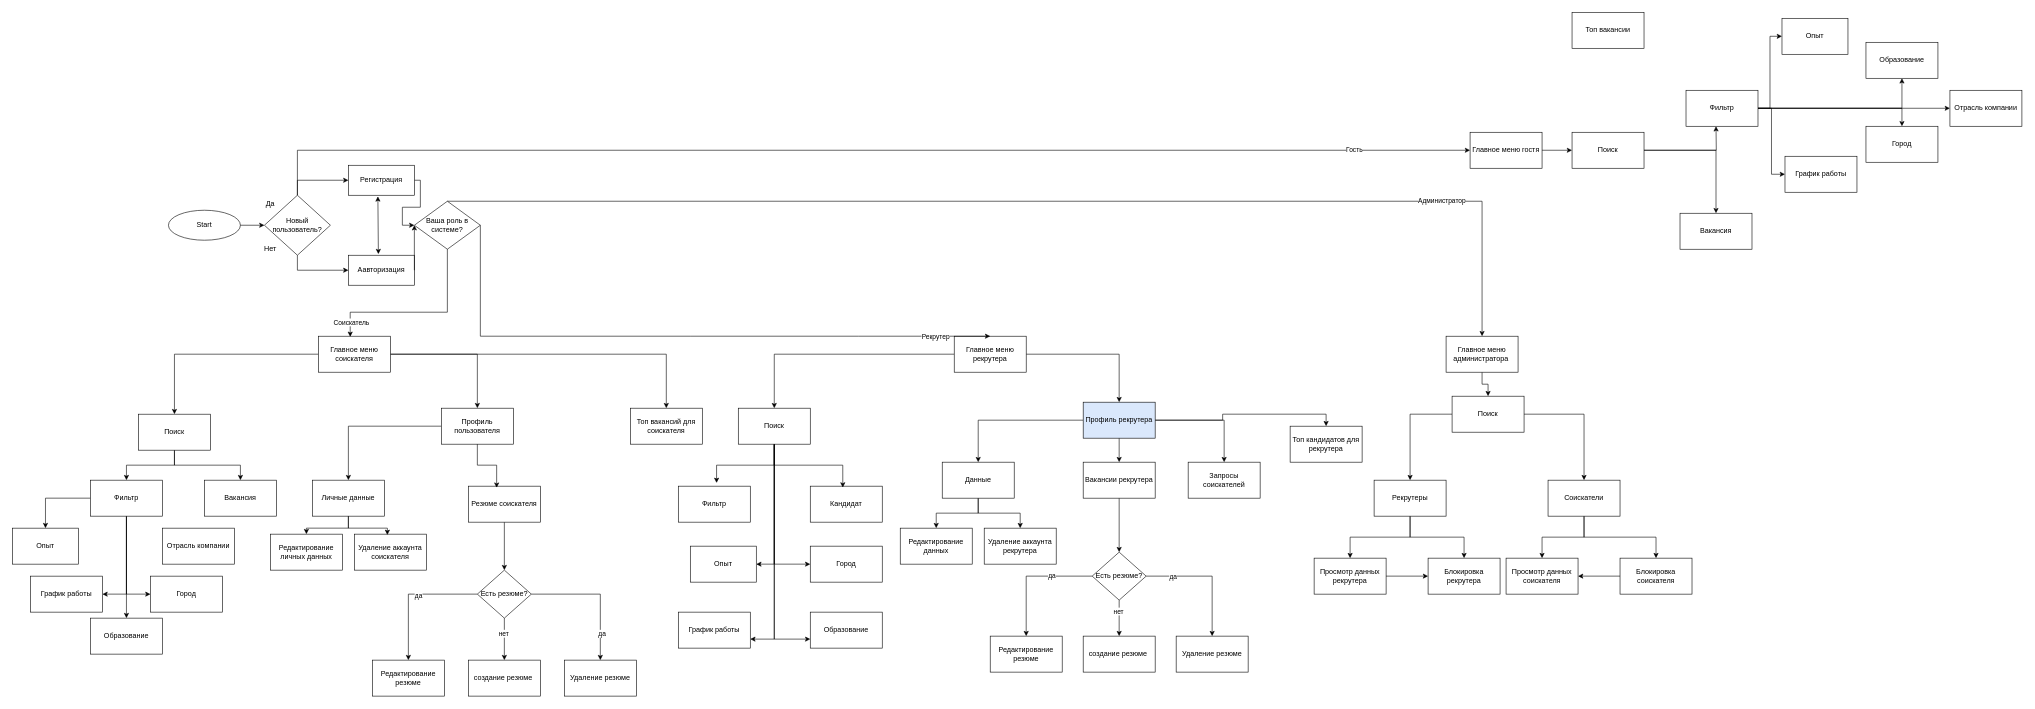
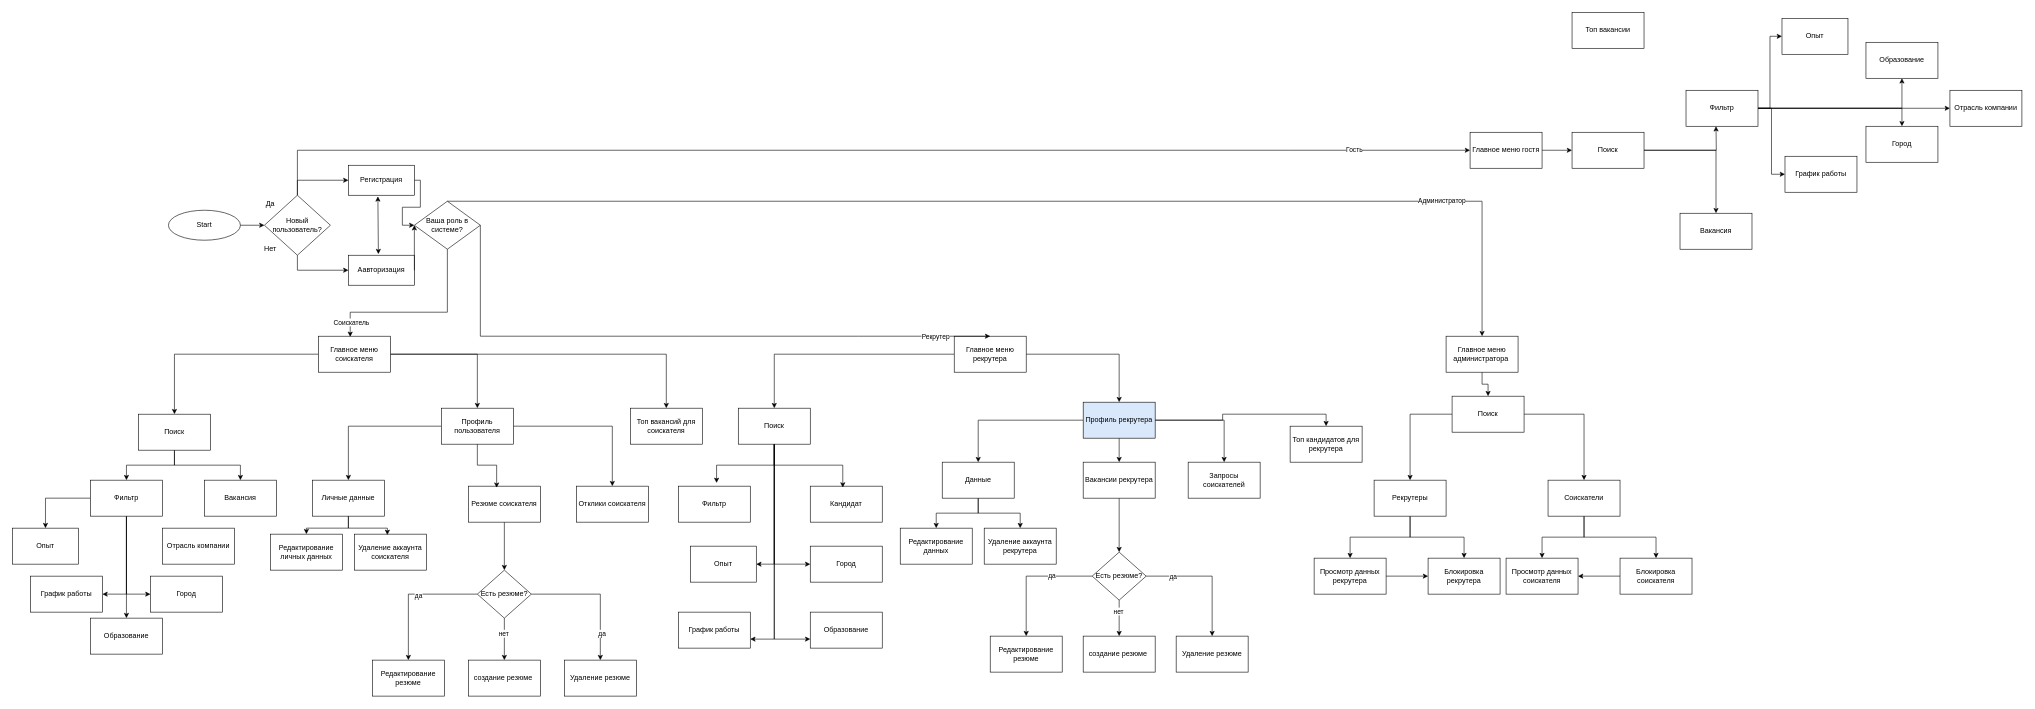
none -> (612, 480)
none -> (612, 504)
